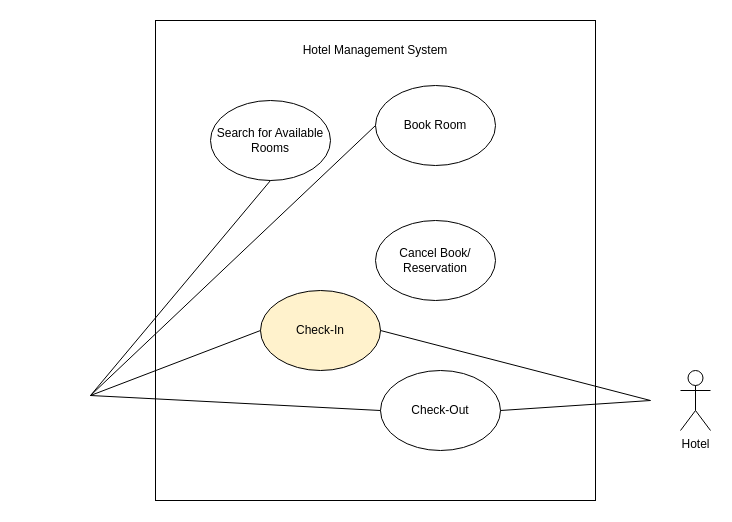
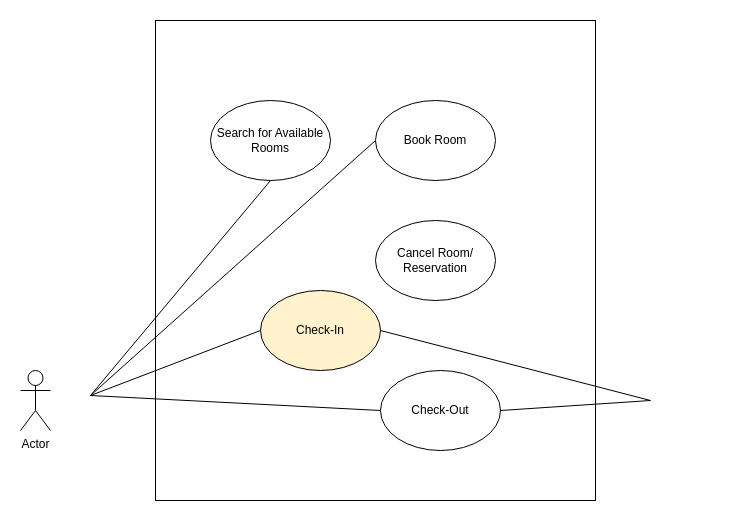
(376, 51) -> none
(436, 126) -> (436, 141)
(436, 261) -> (436, 261)
none -> (36, 401)
(696, 401) -> none
